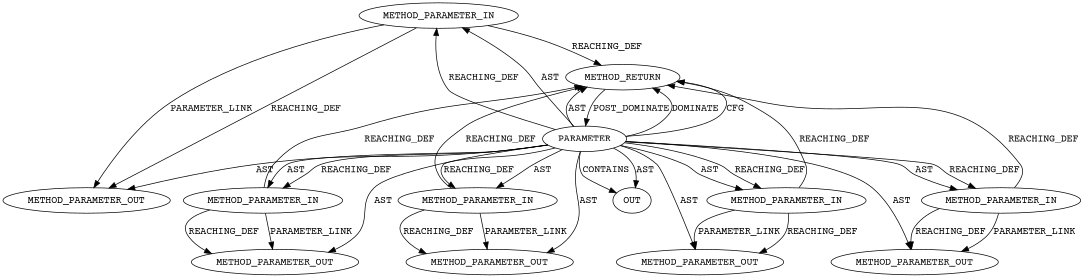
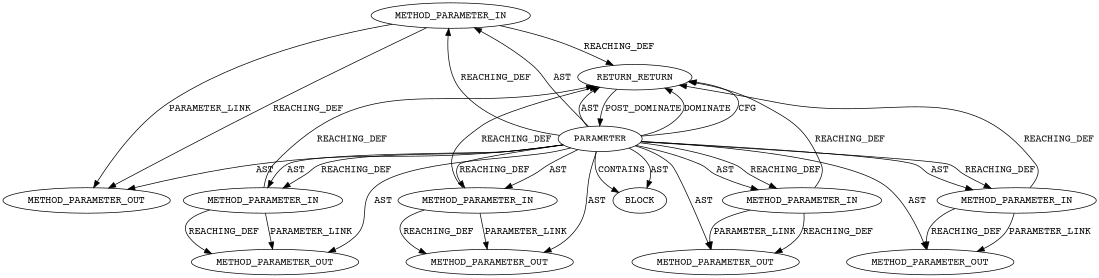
(623, 77) -> (635, 77)
(632, 200) -> (640, 200)
